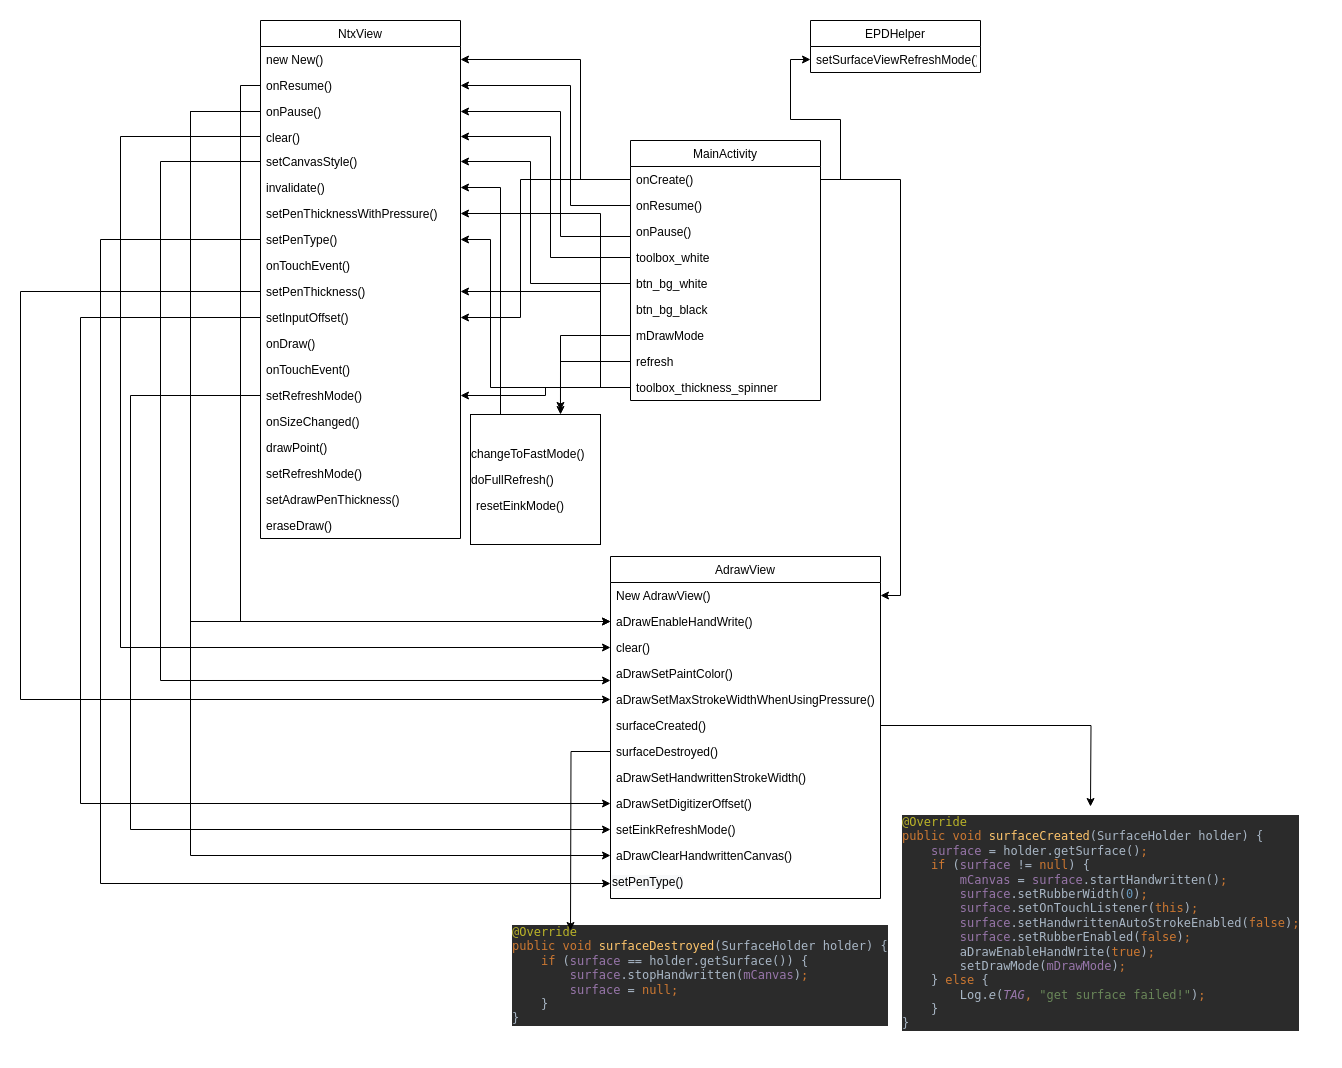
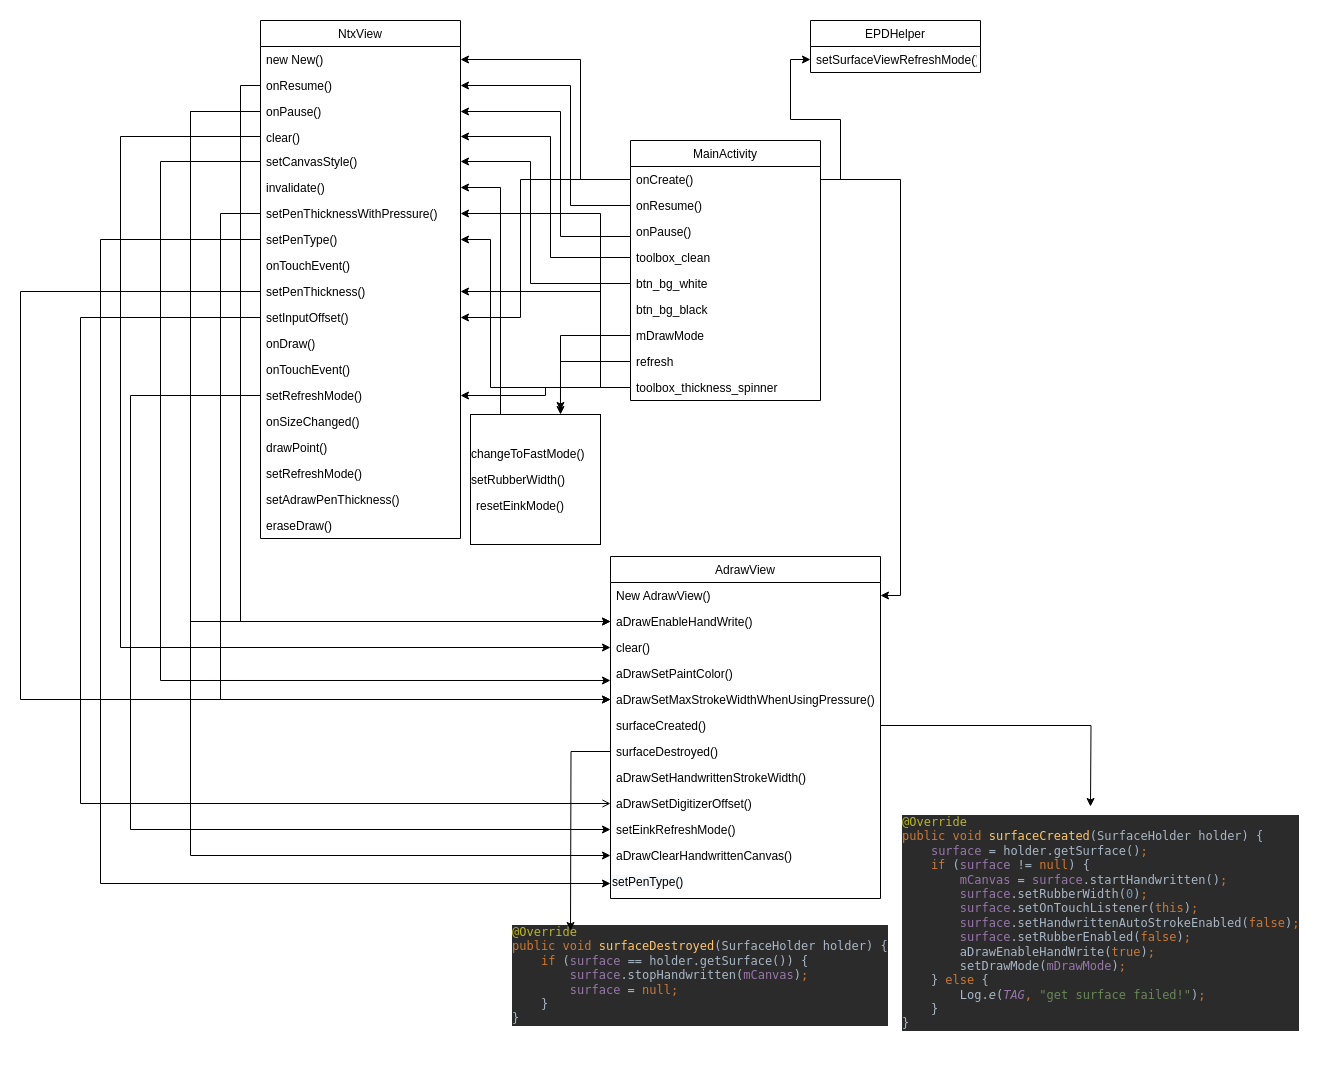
(677, 258) -> (677, 258)
none -> (221, 435)
(518, 480) -> (523, 480)
(602, 804) -> (603, 804)
